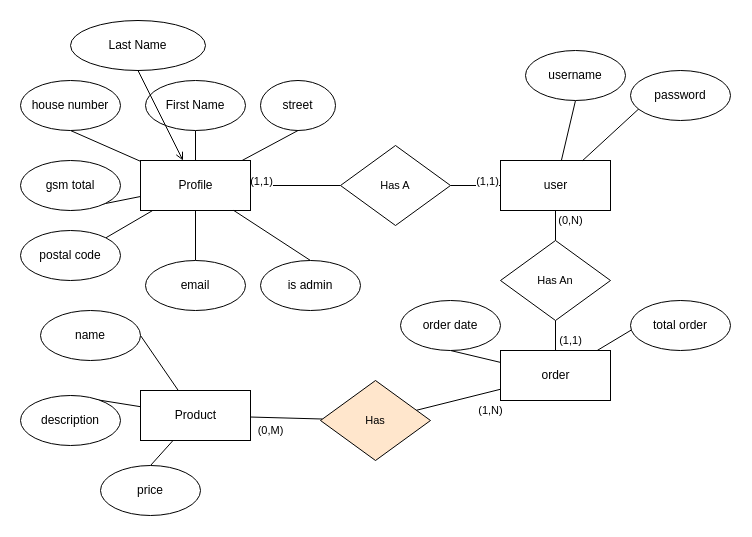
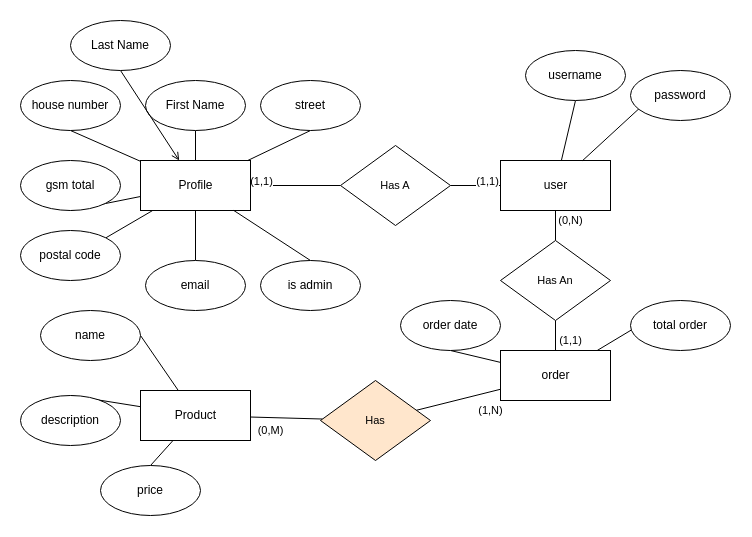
(138, 46) -> (121, 46)
(298, 106) -> (311, 106)
